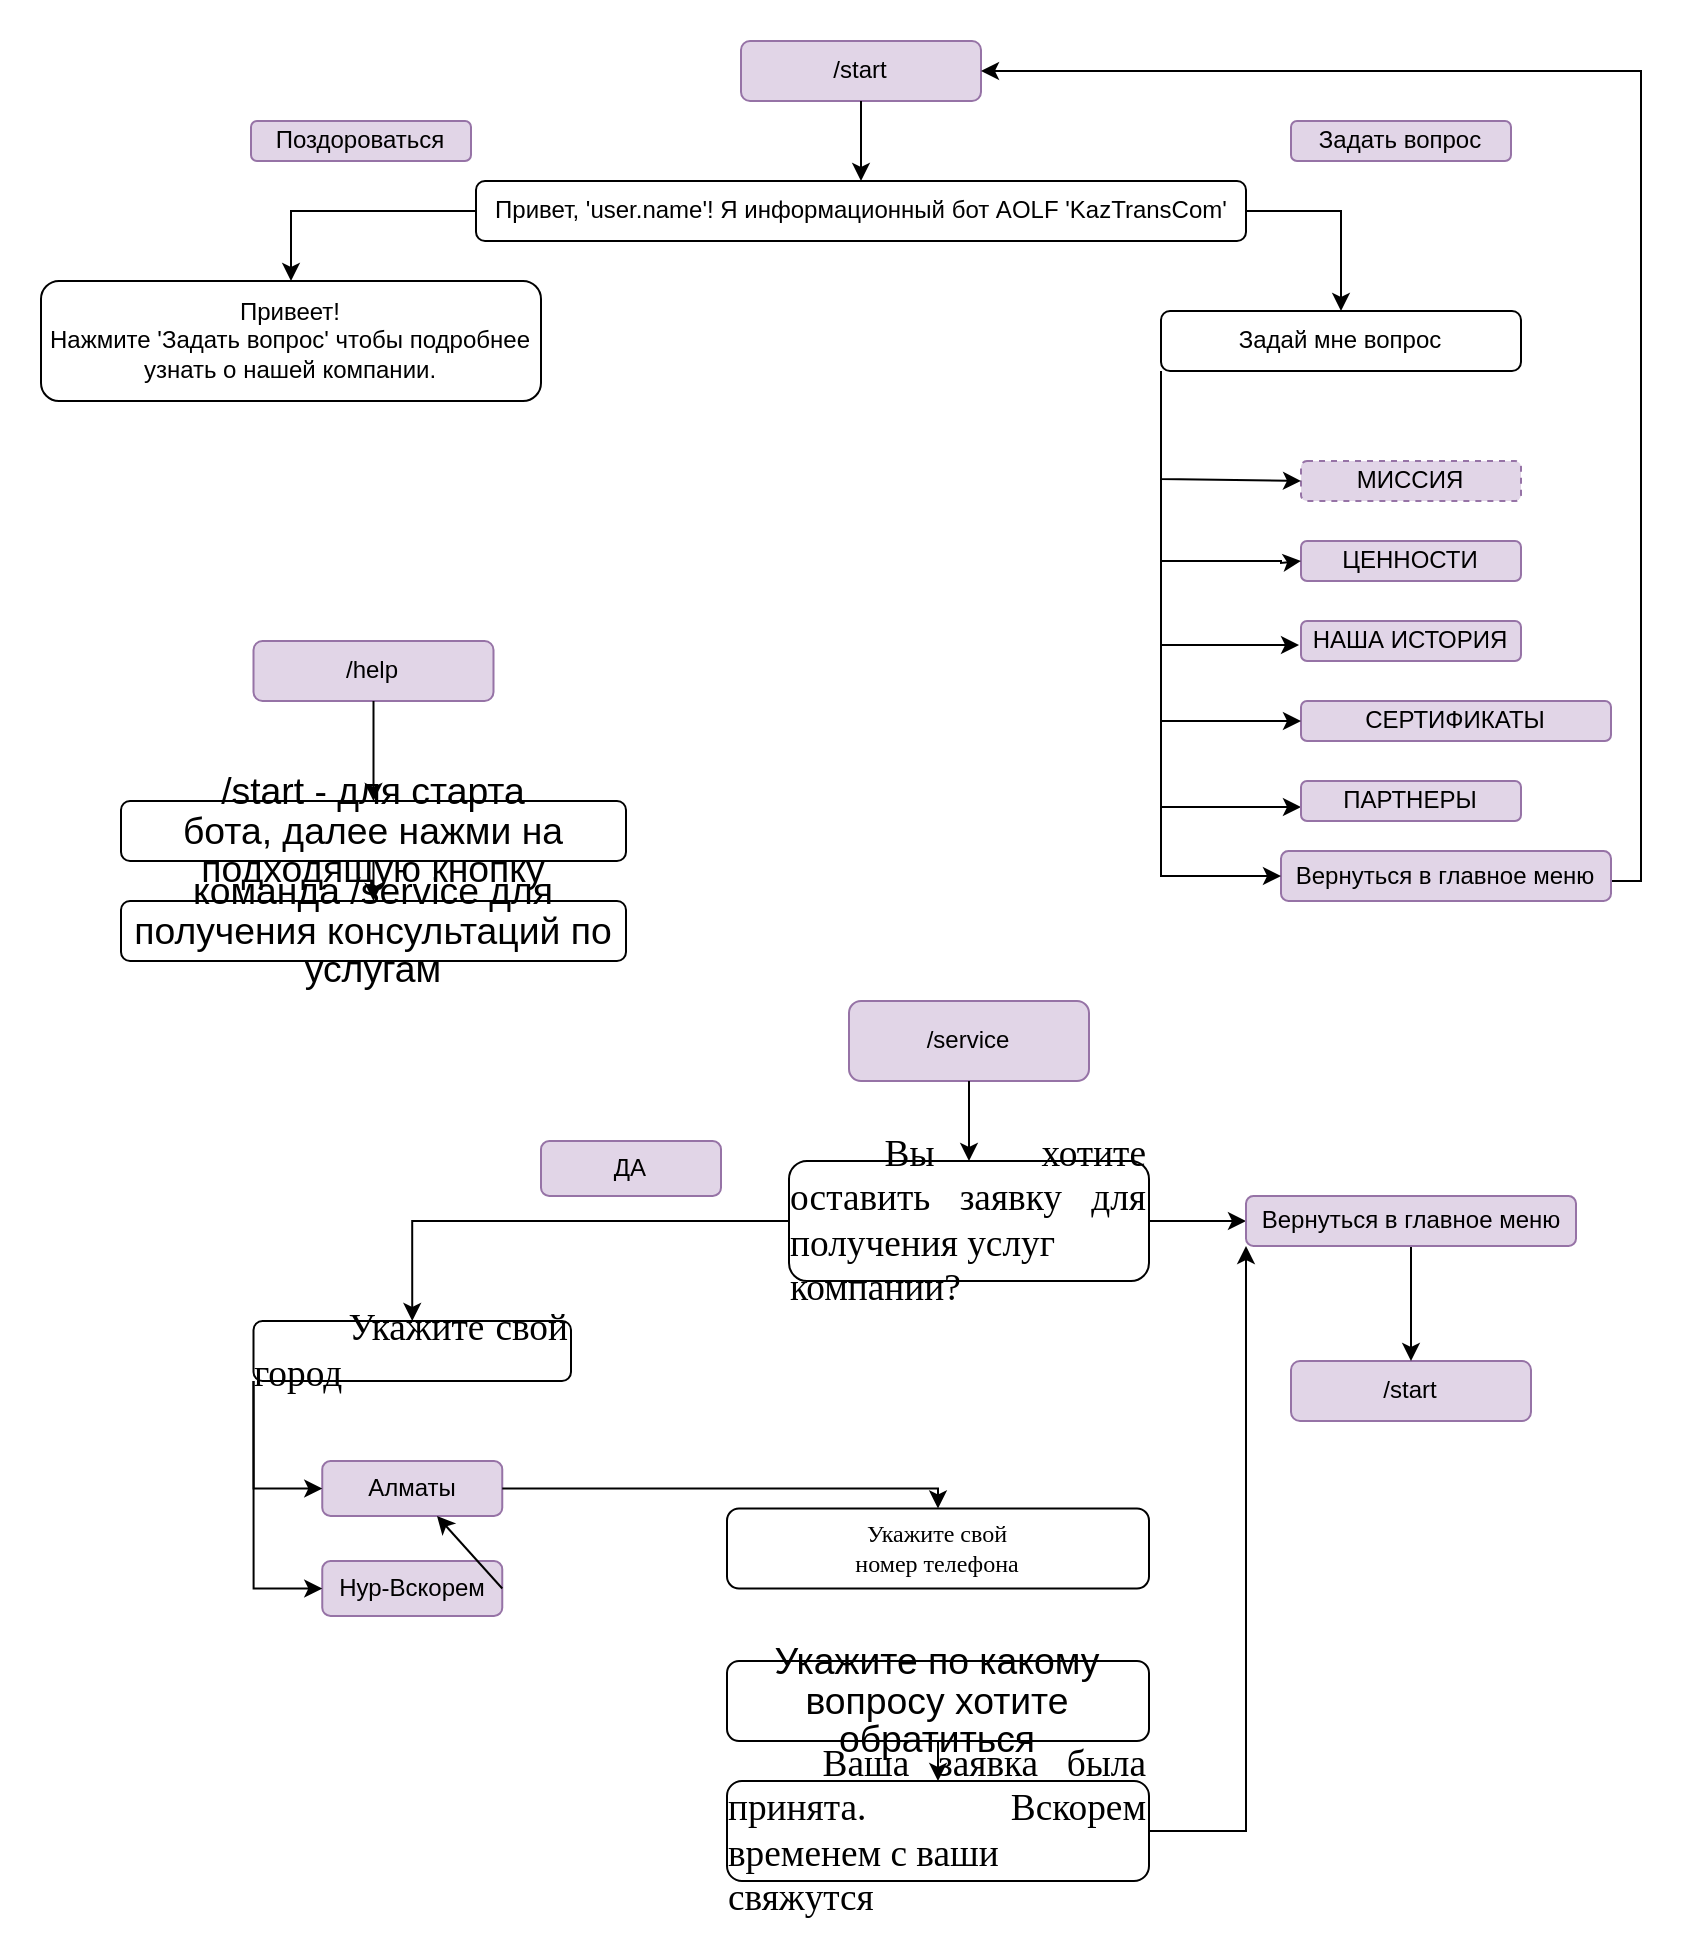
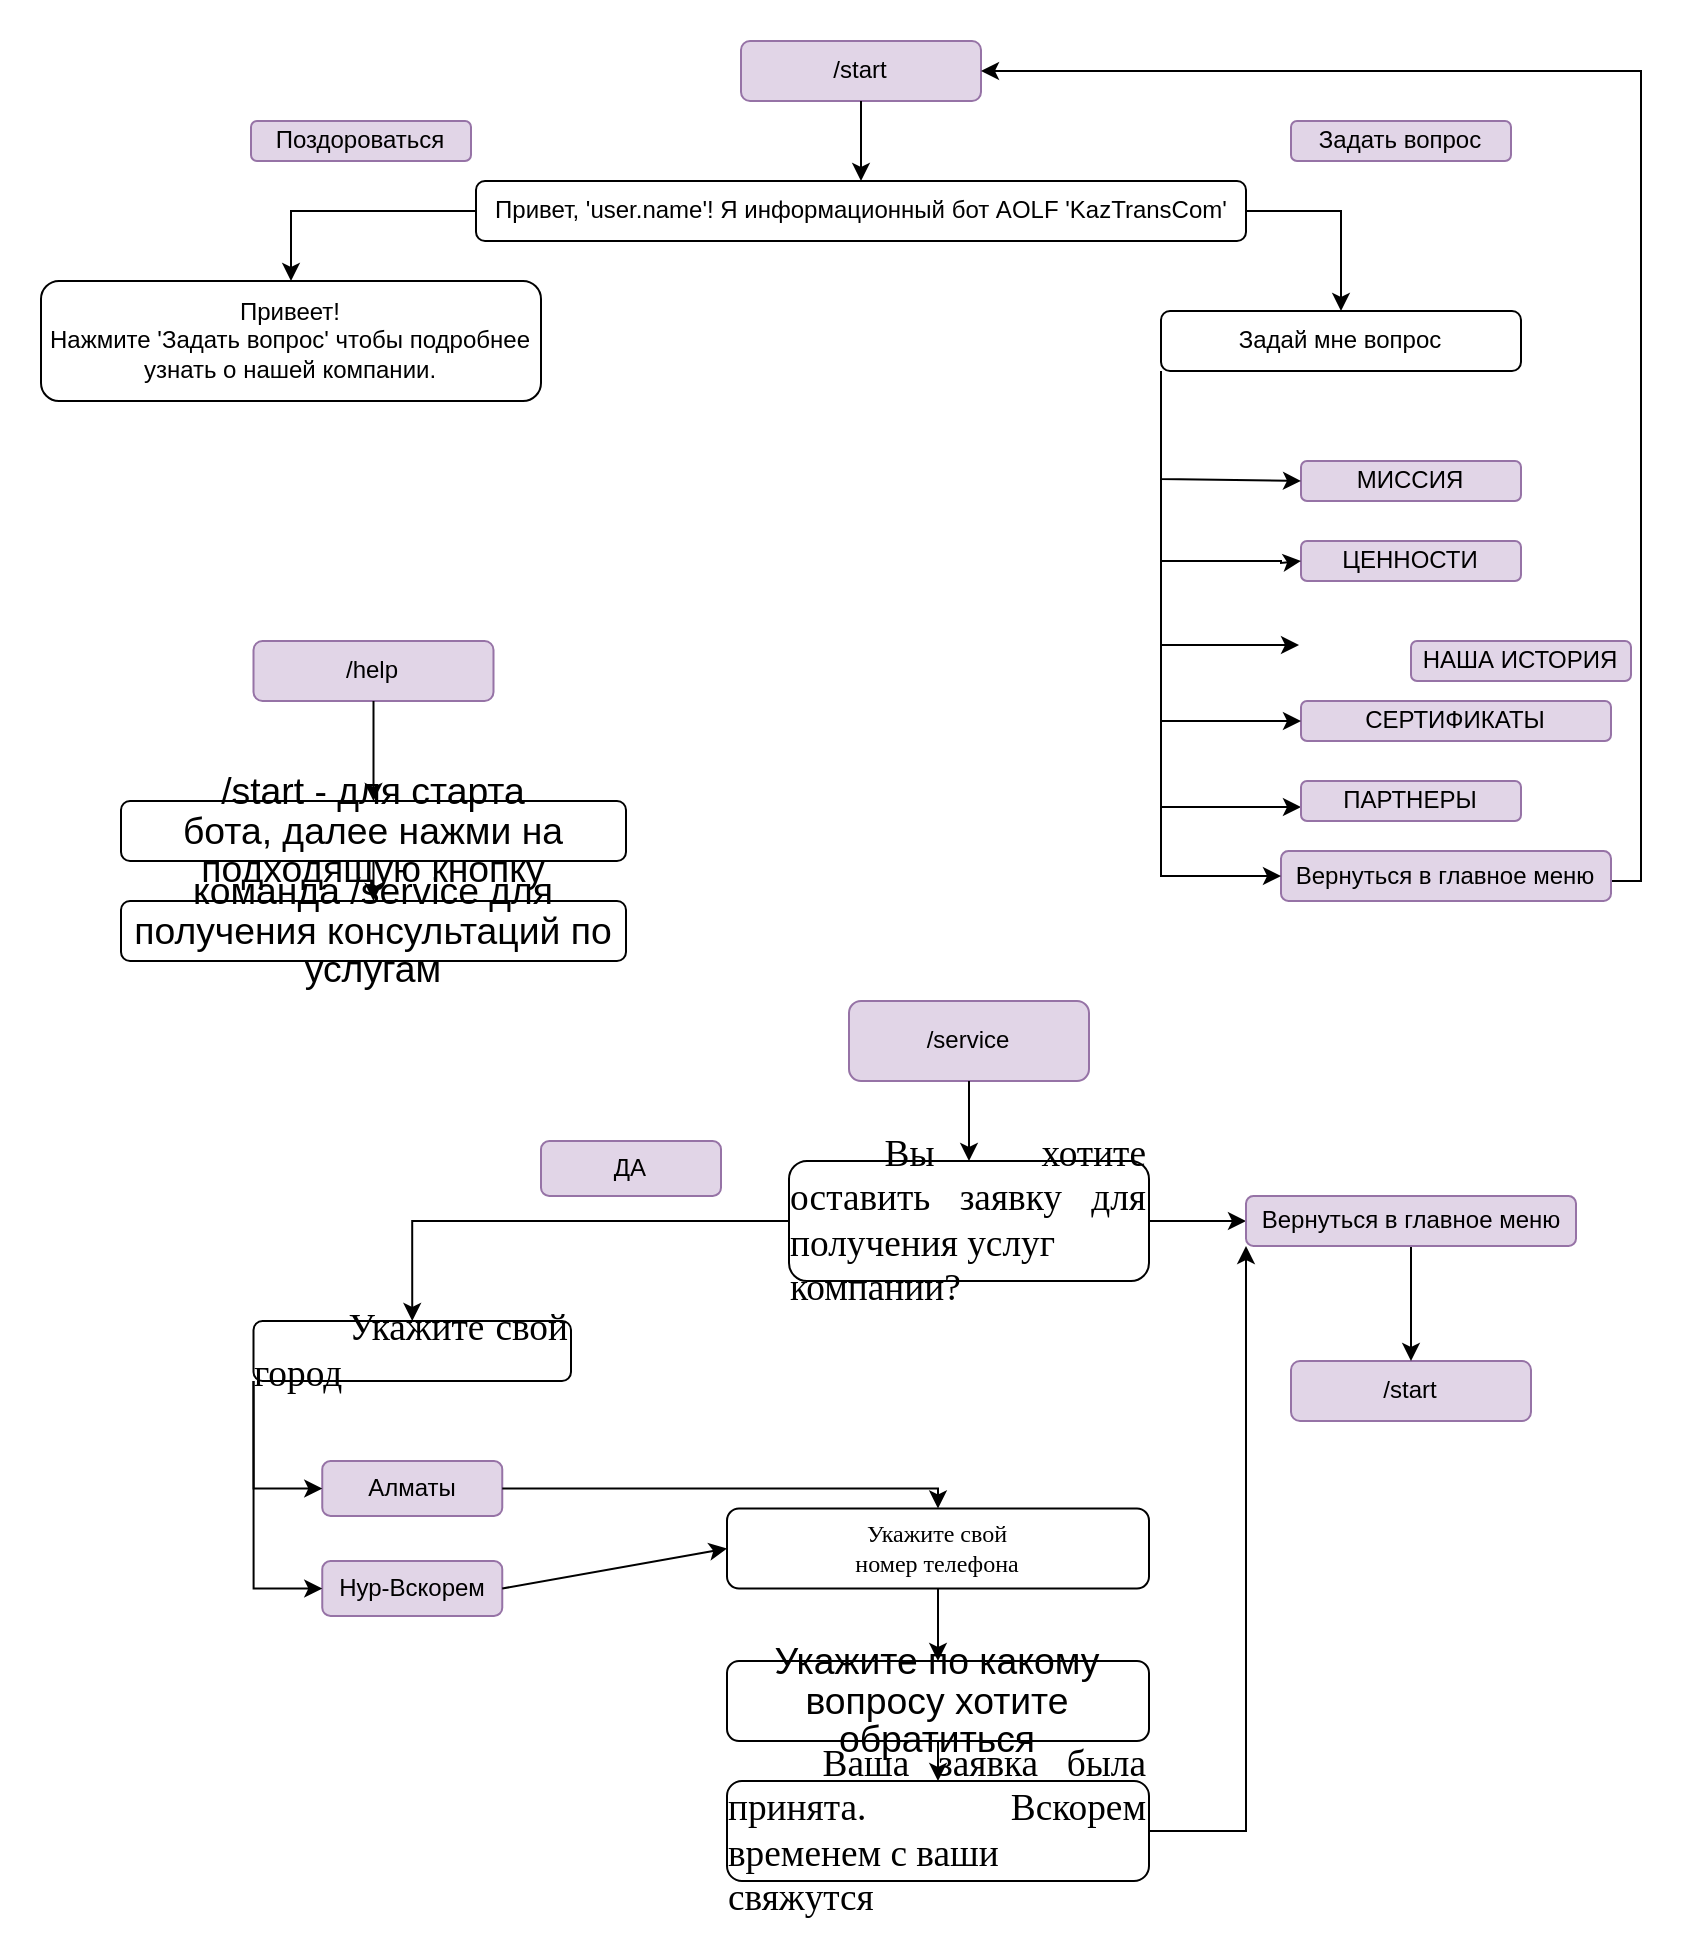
(1411, 481) -> (1411, 481)
(1411, 641) -> (1521, 661)
(474, 1557) -> (608, 1570)
none -> (938, 1618)
